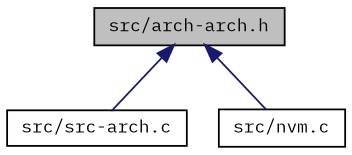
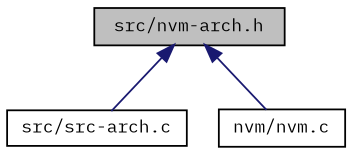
(189, 27) -> (189, 27)
(282, 128) -> (282, 128)
